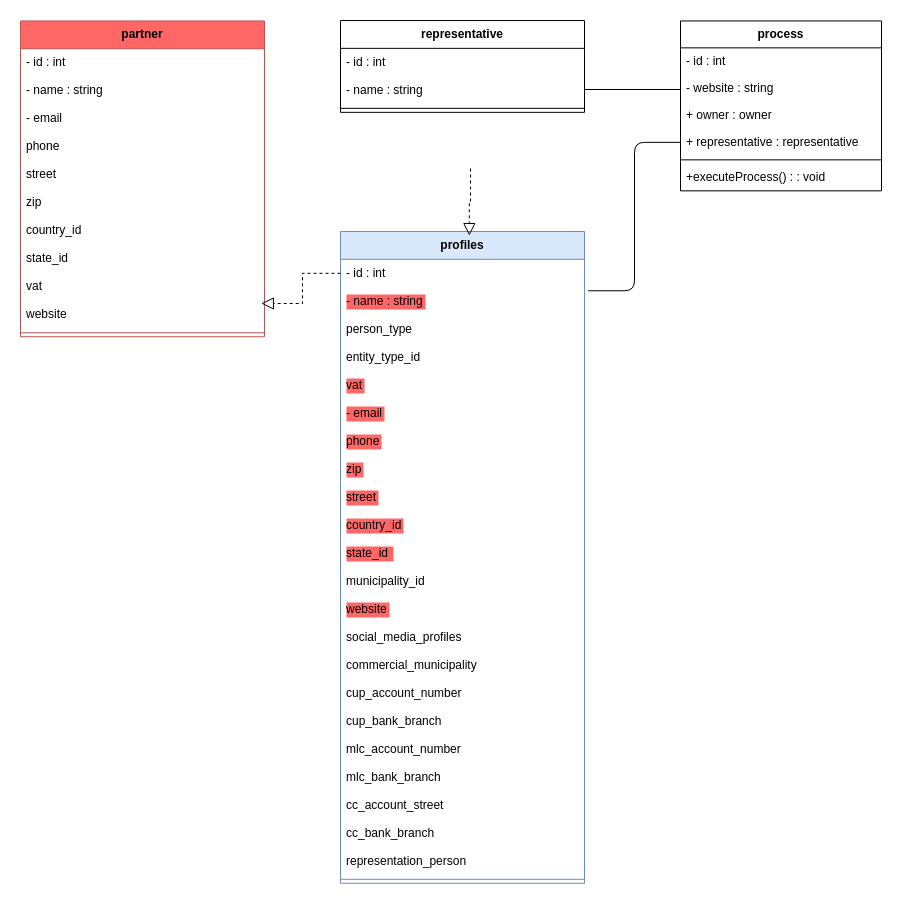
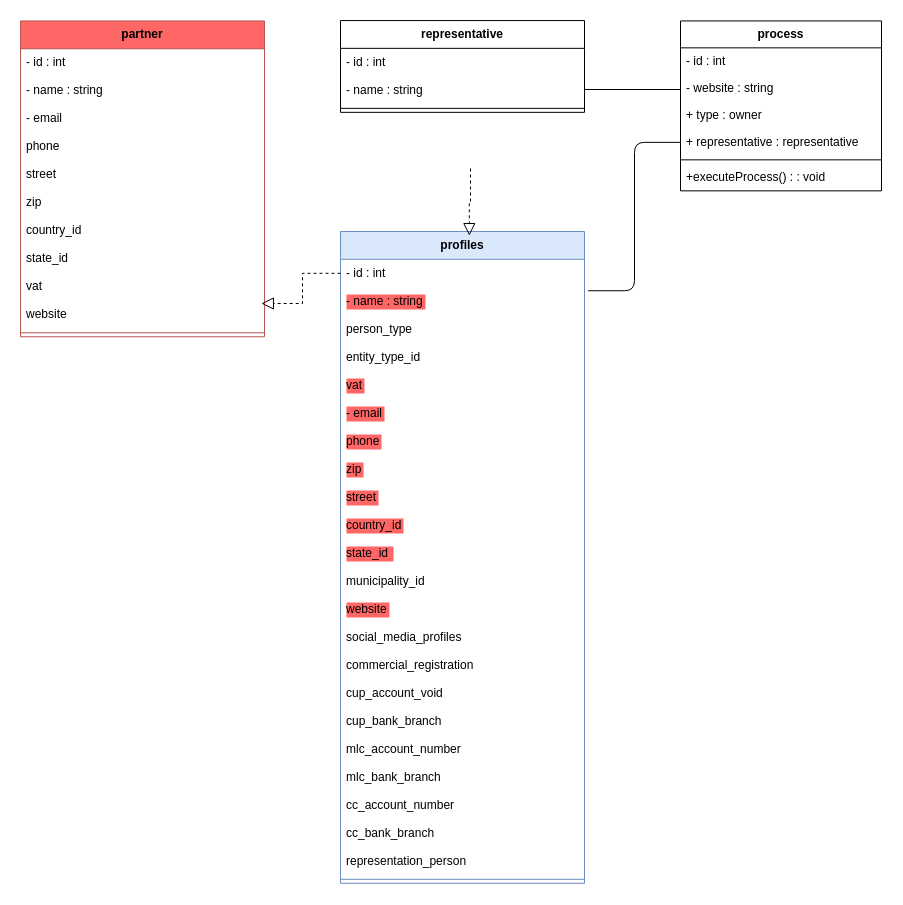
(730, 115) -> (727, 115)
(414, 665) -> (417, 665)
(406, 693) -> (398, 693)
(403, 805) -> (403, 805)
